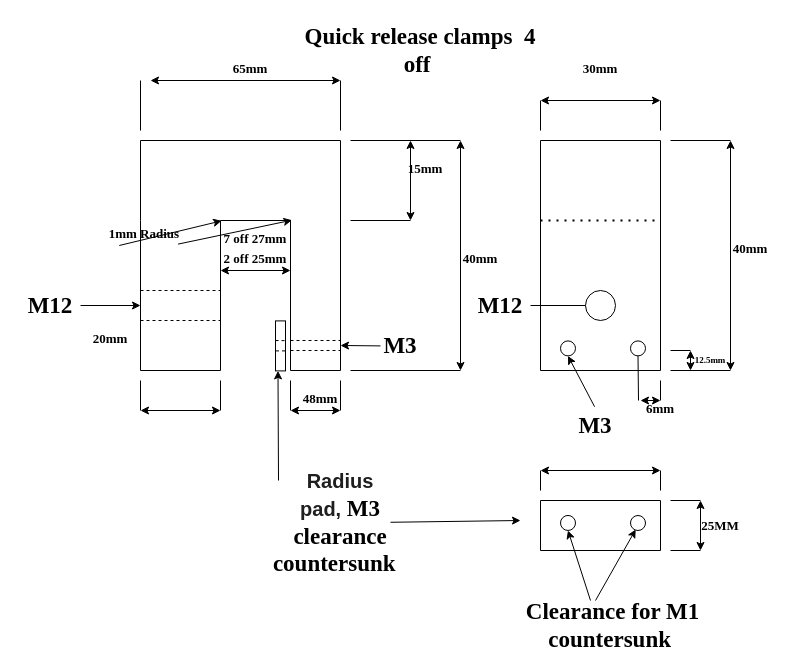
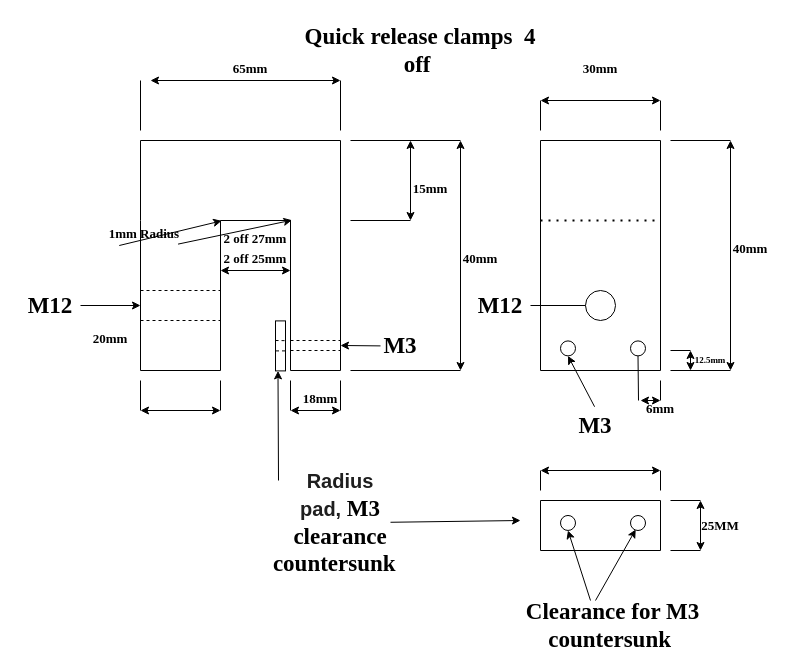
(426, 166) -> (431, 186)
(256, 236) -> (256, 236)
(321, 396) -> (321, 396)
(613, 626) -> (613, 626)
